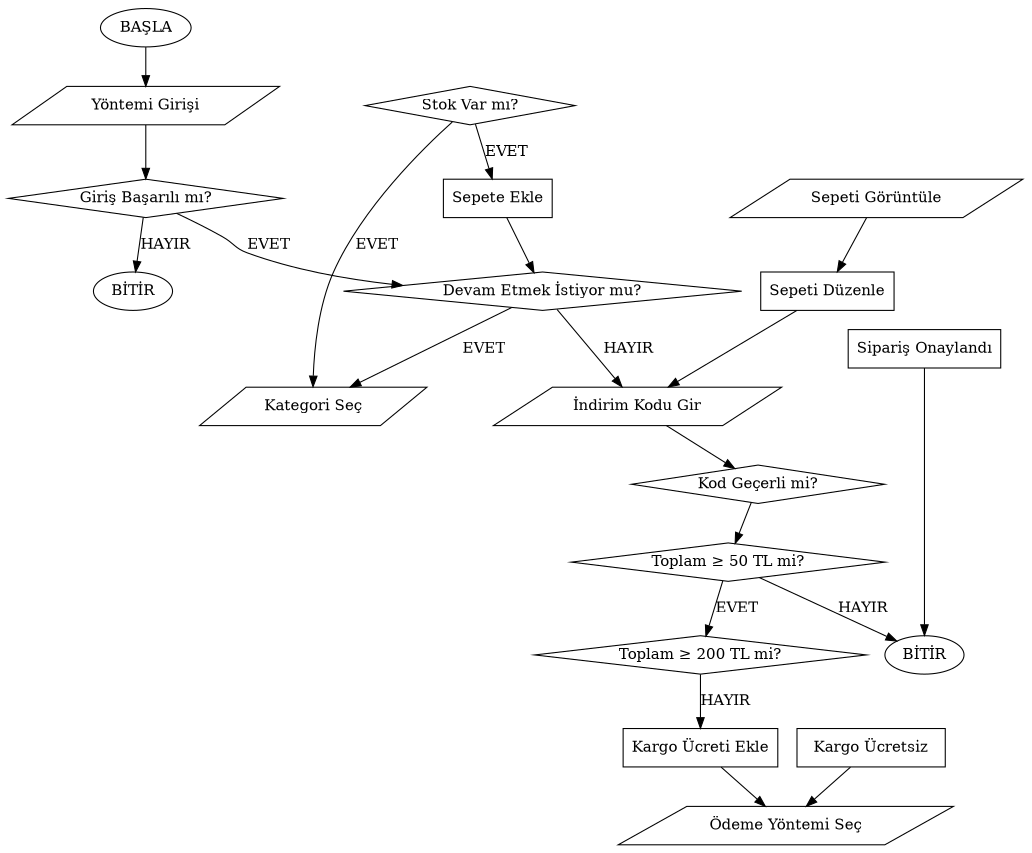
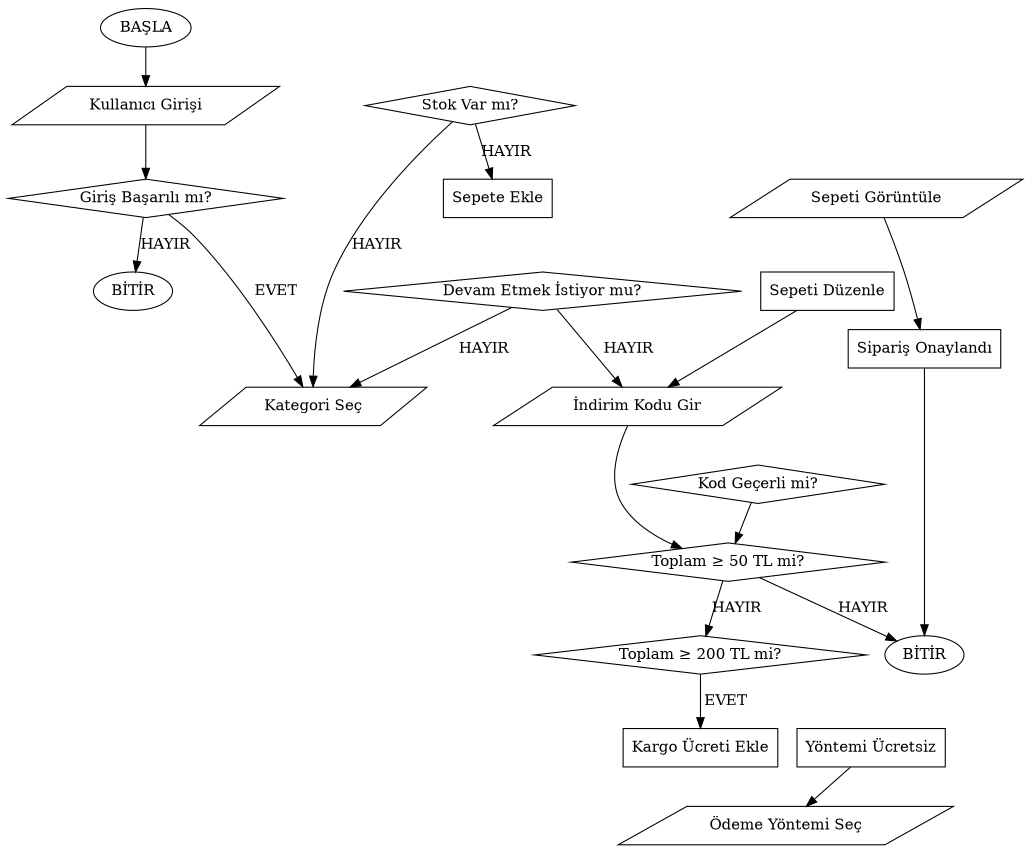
(146, 106) -> (146, 106)
(506, 152) -> (506, 152)
(518, 240) -> none
(854, 240) -> (903, 268)
(377, 245) -> (377, 245)
(279, 263) -> (240, 290)
(484, 349) -> (484, 349)
(696, 444) -> (619, 497)
(737, 609) -> (737, 609)
(726, 701) -> (726, 701)
(871, 748) -> (871, 748)
(739, 783) -> none
